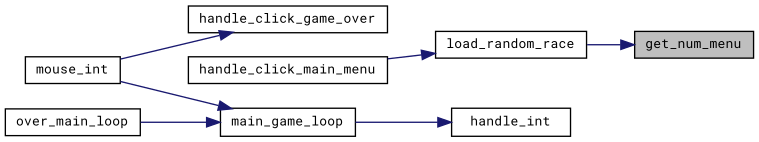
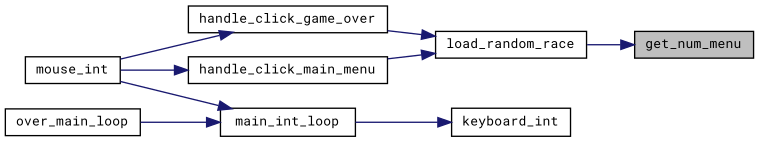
none -> (405, 33)
none -> (147, 70)
(288, 122) -> (288, 122)
(511, 122) -> (511, 122)
